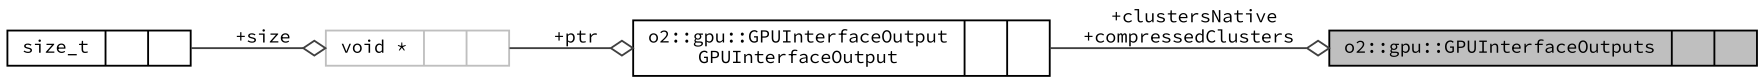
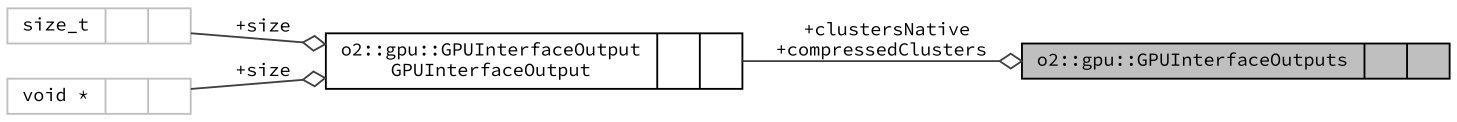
(571, 38) -> (258, 71)
(99, 48) -> (99, 26)
(247, 48) -> (247, 38)
